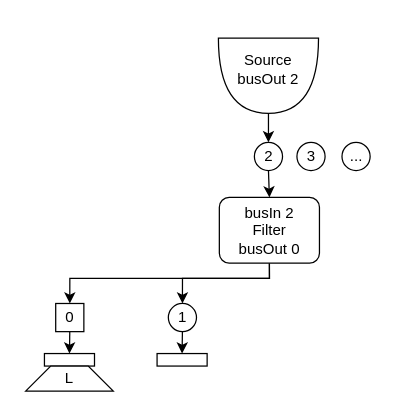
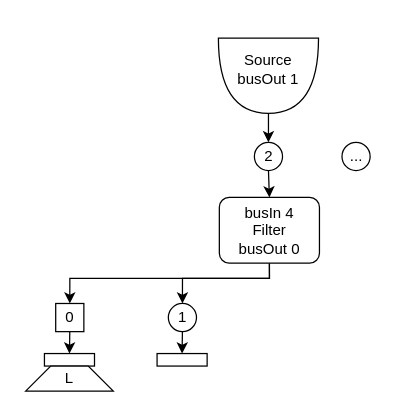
(268, 69) -> (268, 69)
(311, 156) -> none
(269, 231) -> (269, 231)
